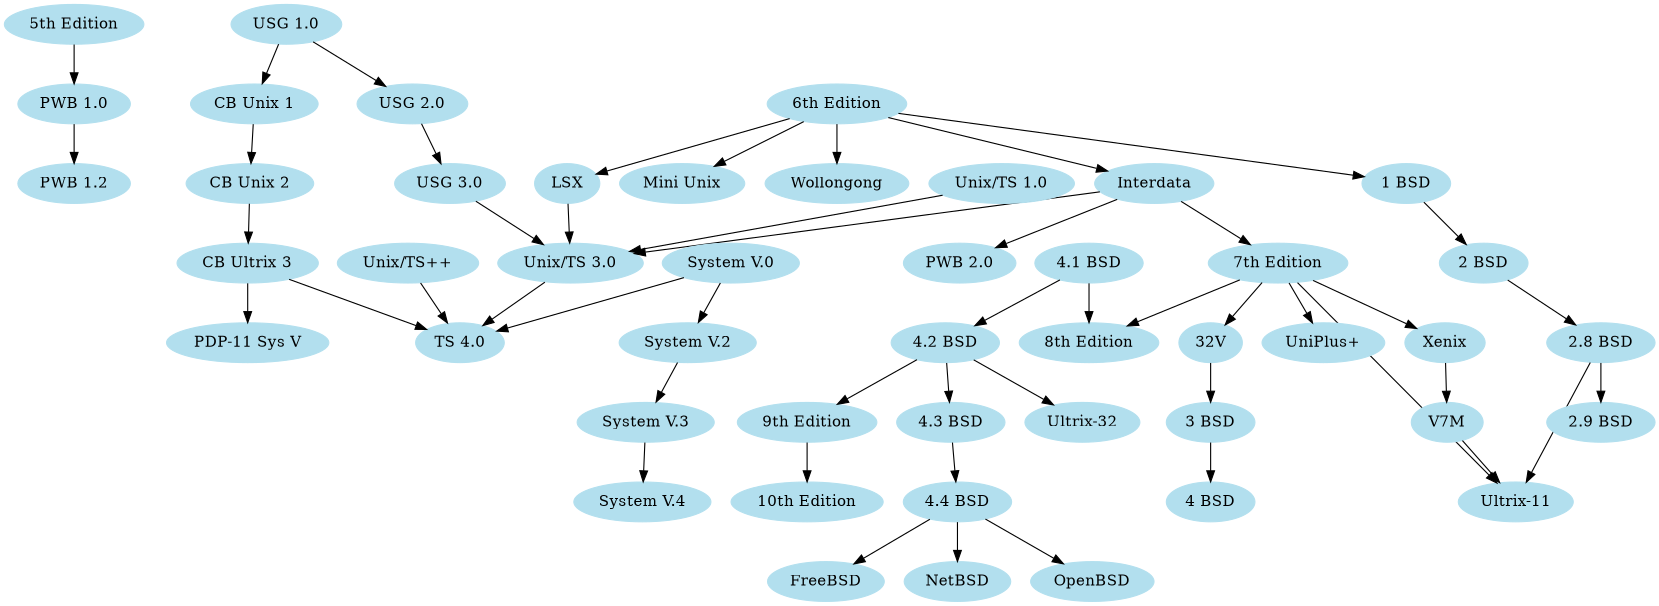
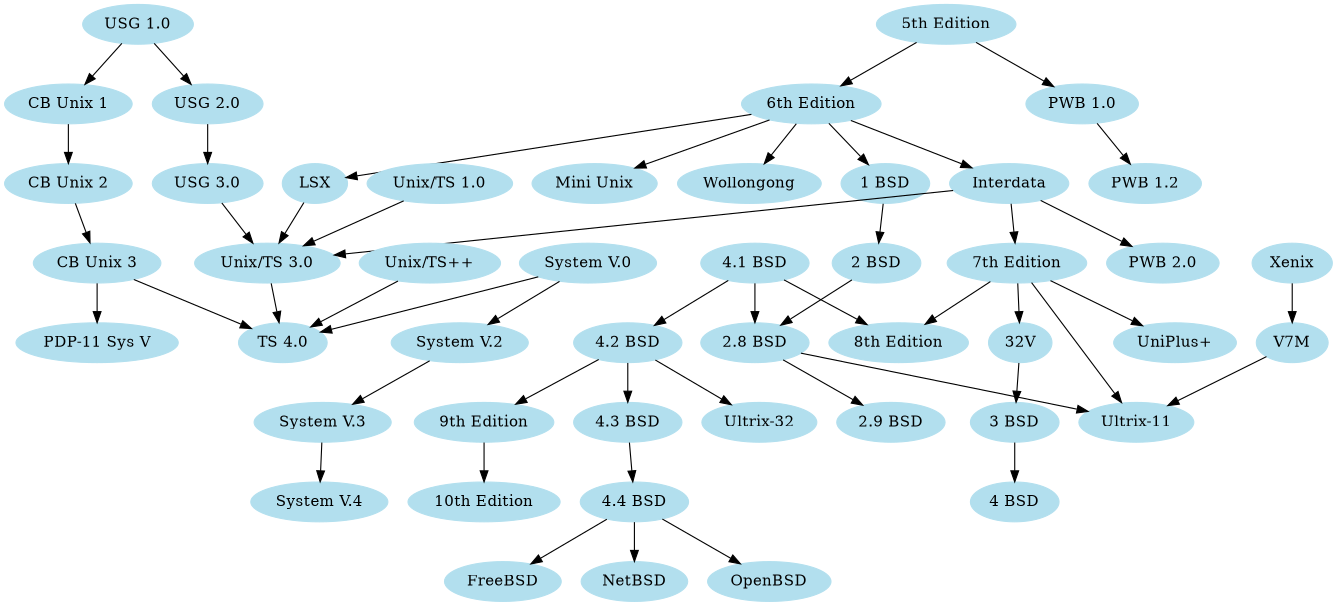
none -> (884, 61)
(248, 263) -> (97, 263)
none -> (755, 297)
(1360, 302) -> none
